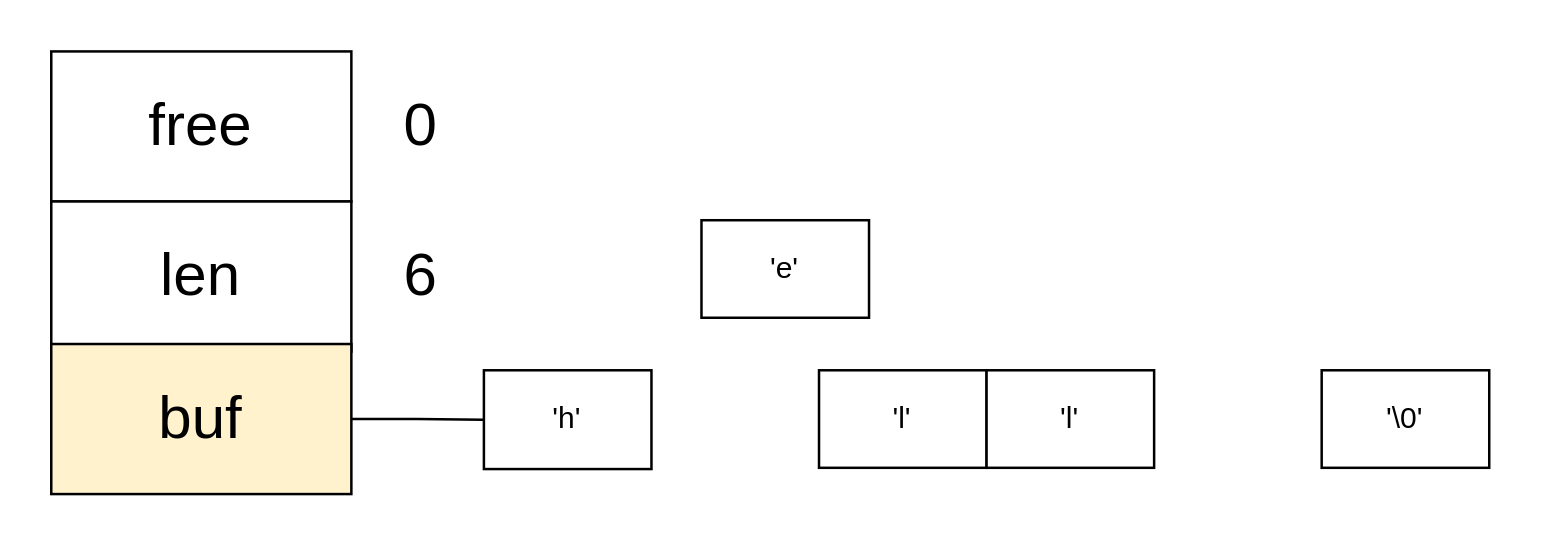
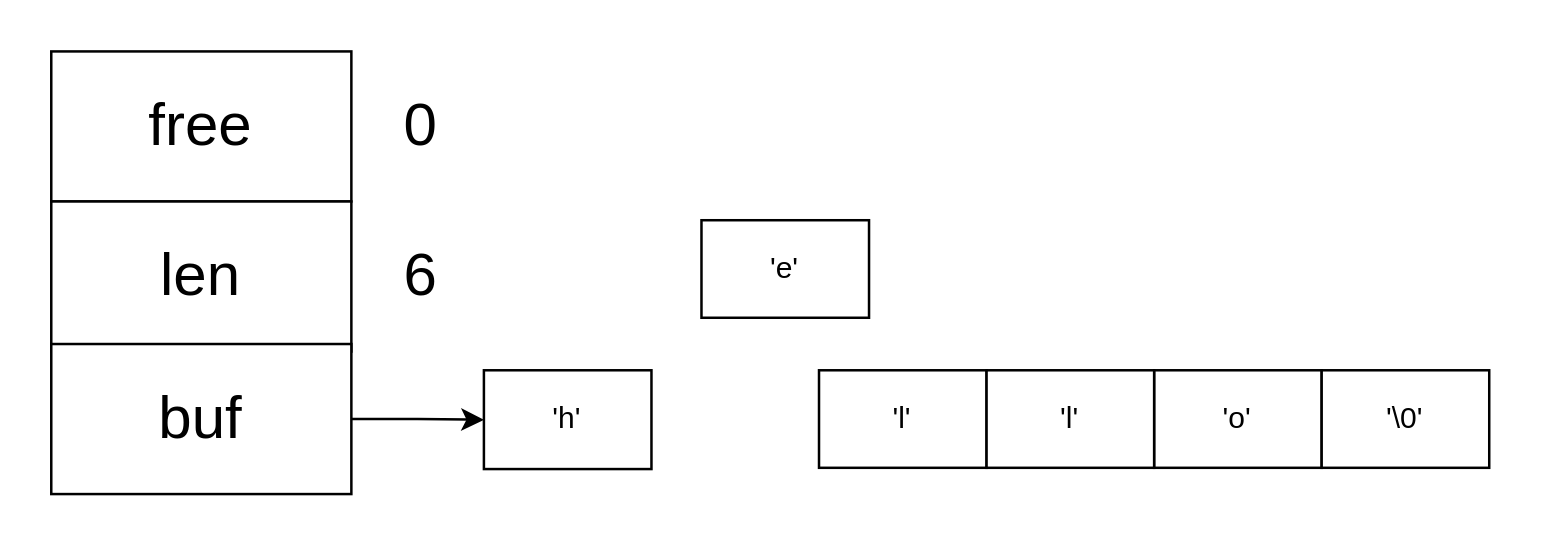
(201, 419) -> (201, 419)
(473, 419) -> (466, 419)
none -> (1238, 419)
